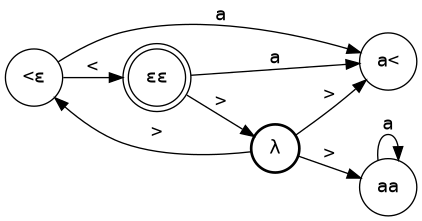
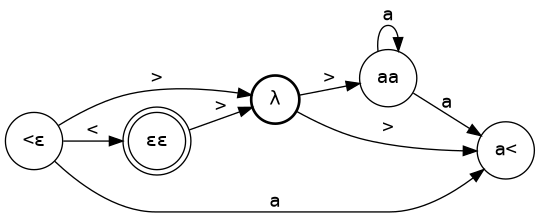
(269, 70) -> (442, 111)
(152, 151) -> (145, 91)
